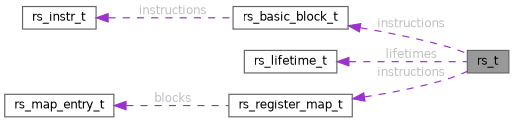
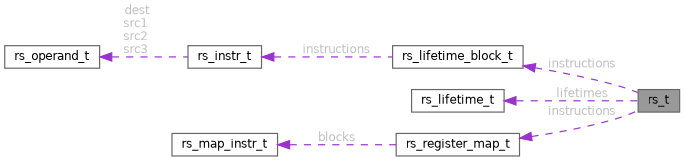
(291, 18) -> (458, 57)
none -> (52, 57)
(59, 106) -> (225, 145)
